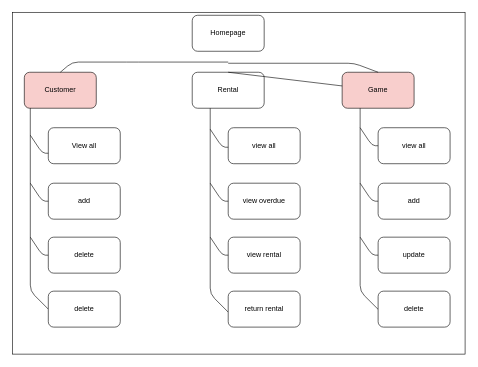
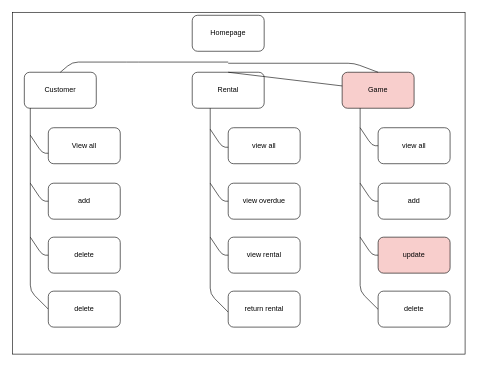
(60, 90) -> (60, 90)
(414, 255) -> (414, 255)
